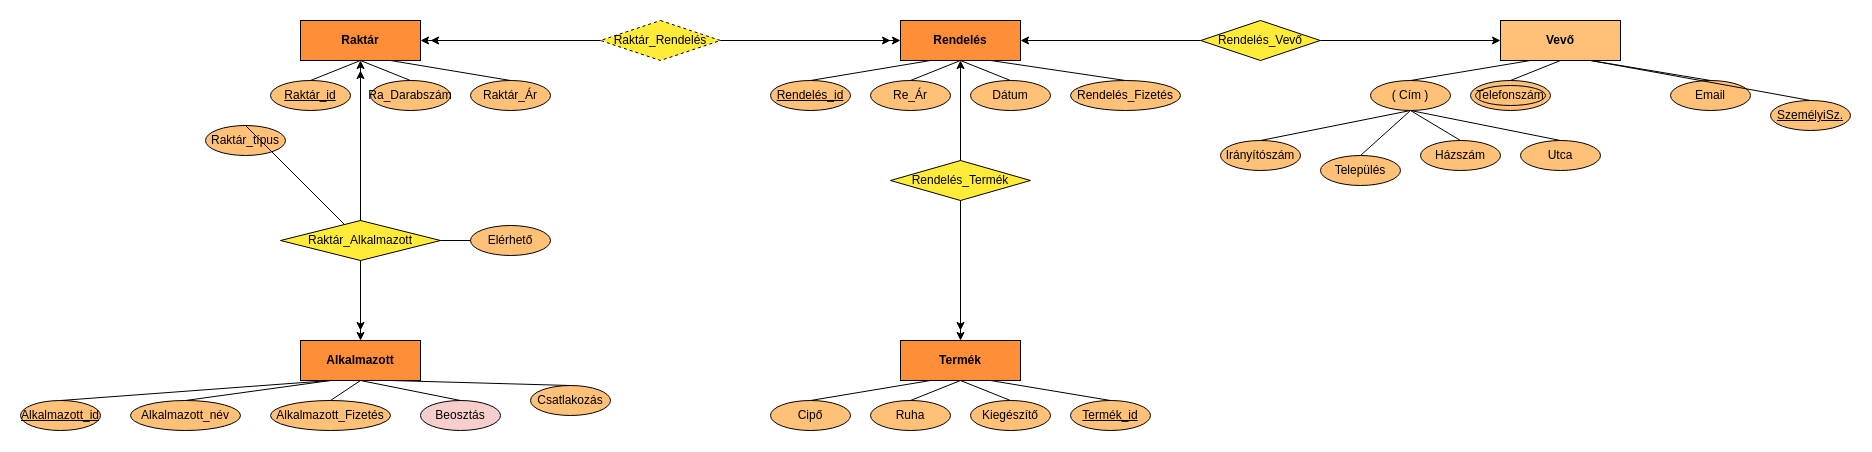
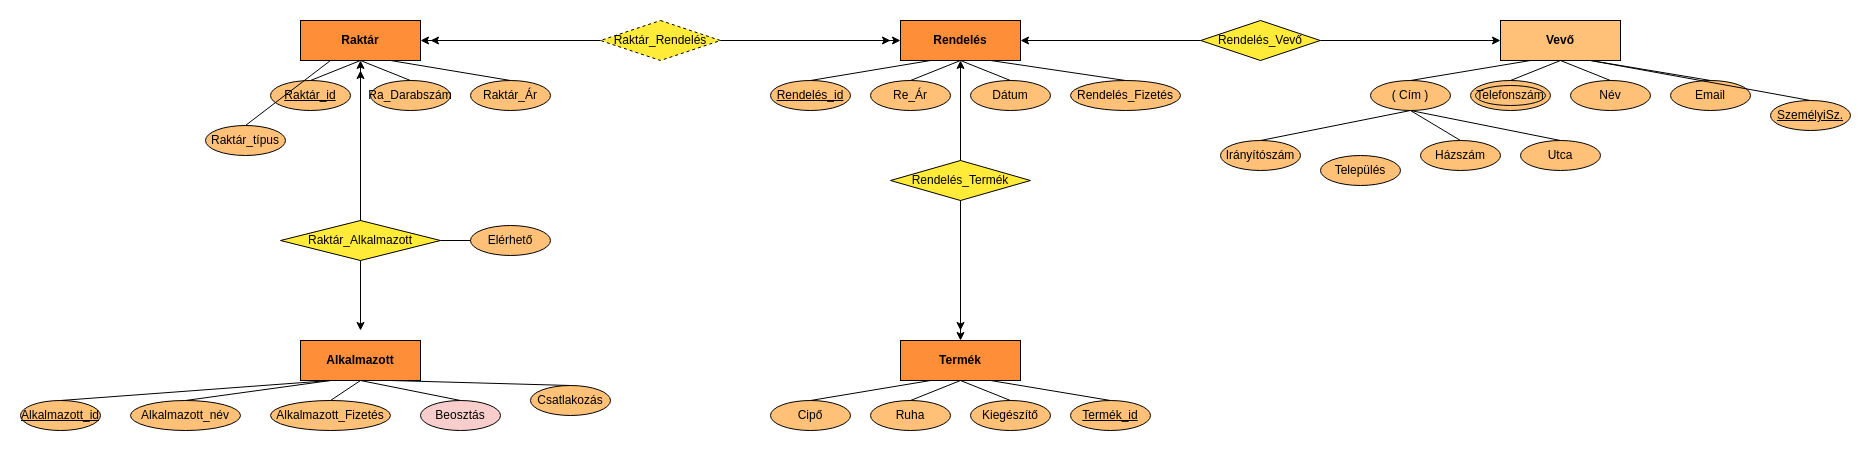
none -> (1586, 71)
none -> (1611, 96)
(1384, 134) -> none
(295, 175) -> (288, 93)
(361, 331) -> none
